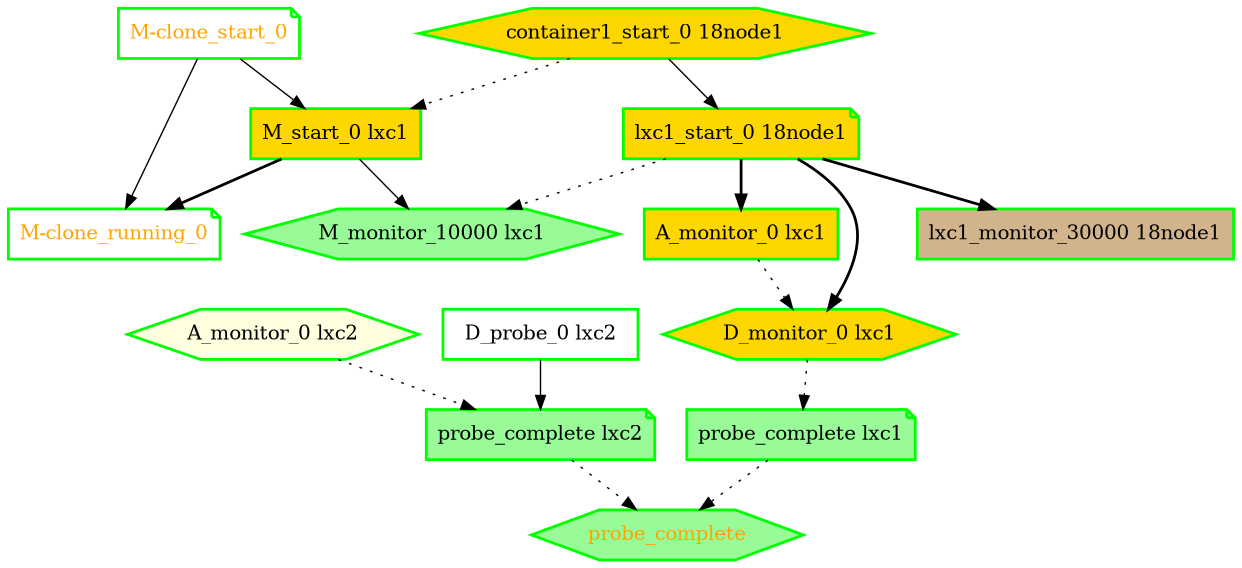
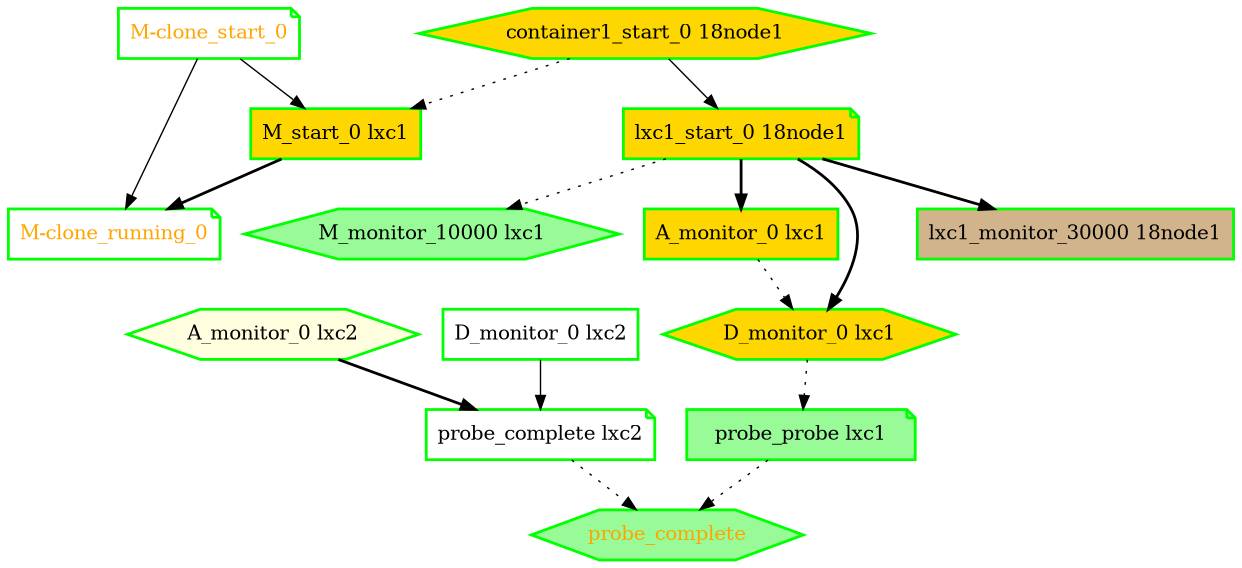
(379, 179) -> none
(541, 334) -> (541, 334)
(400, 382) -> (400, 382)
(541, 435) -> (541, 435)
(801, 435) -> (801, 435)
